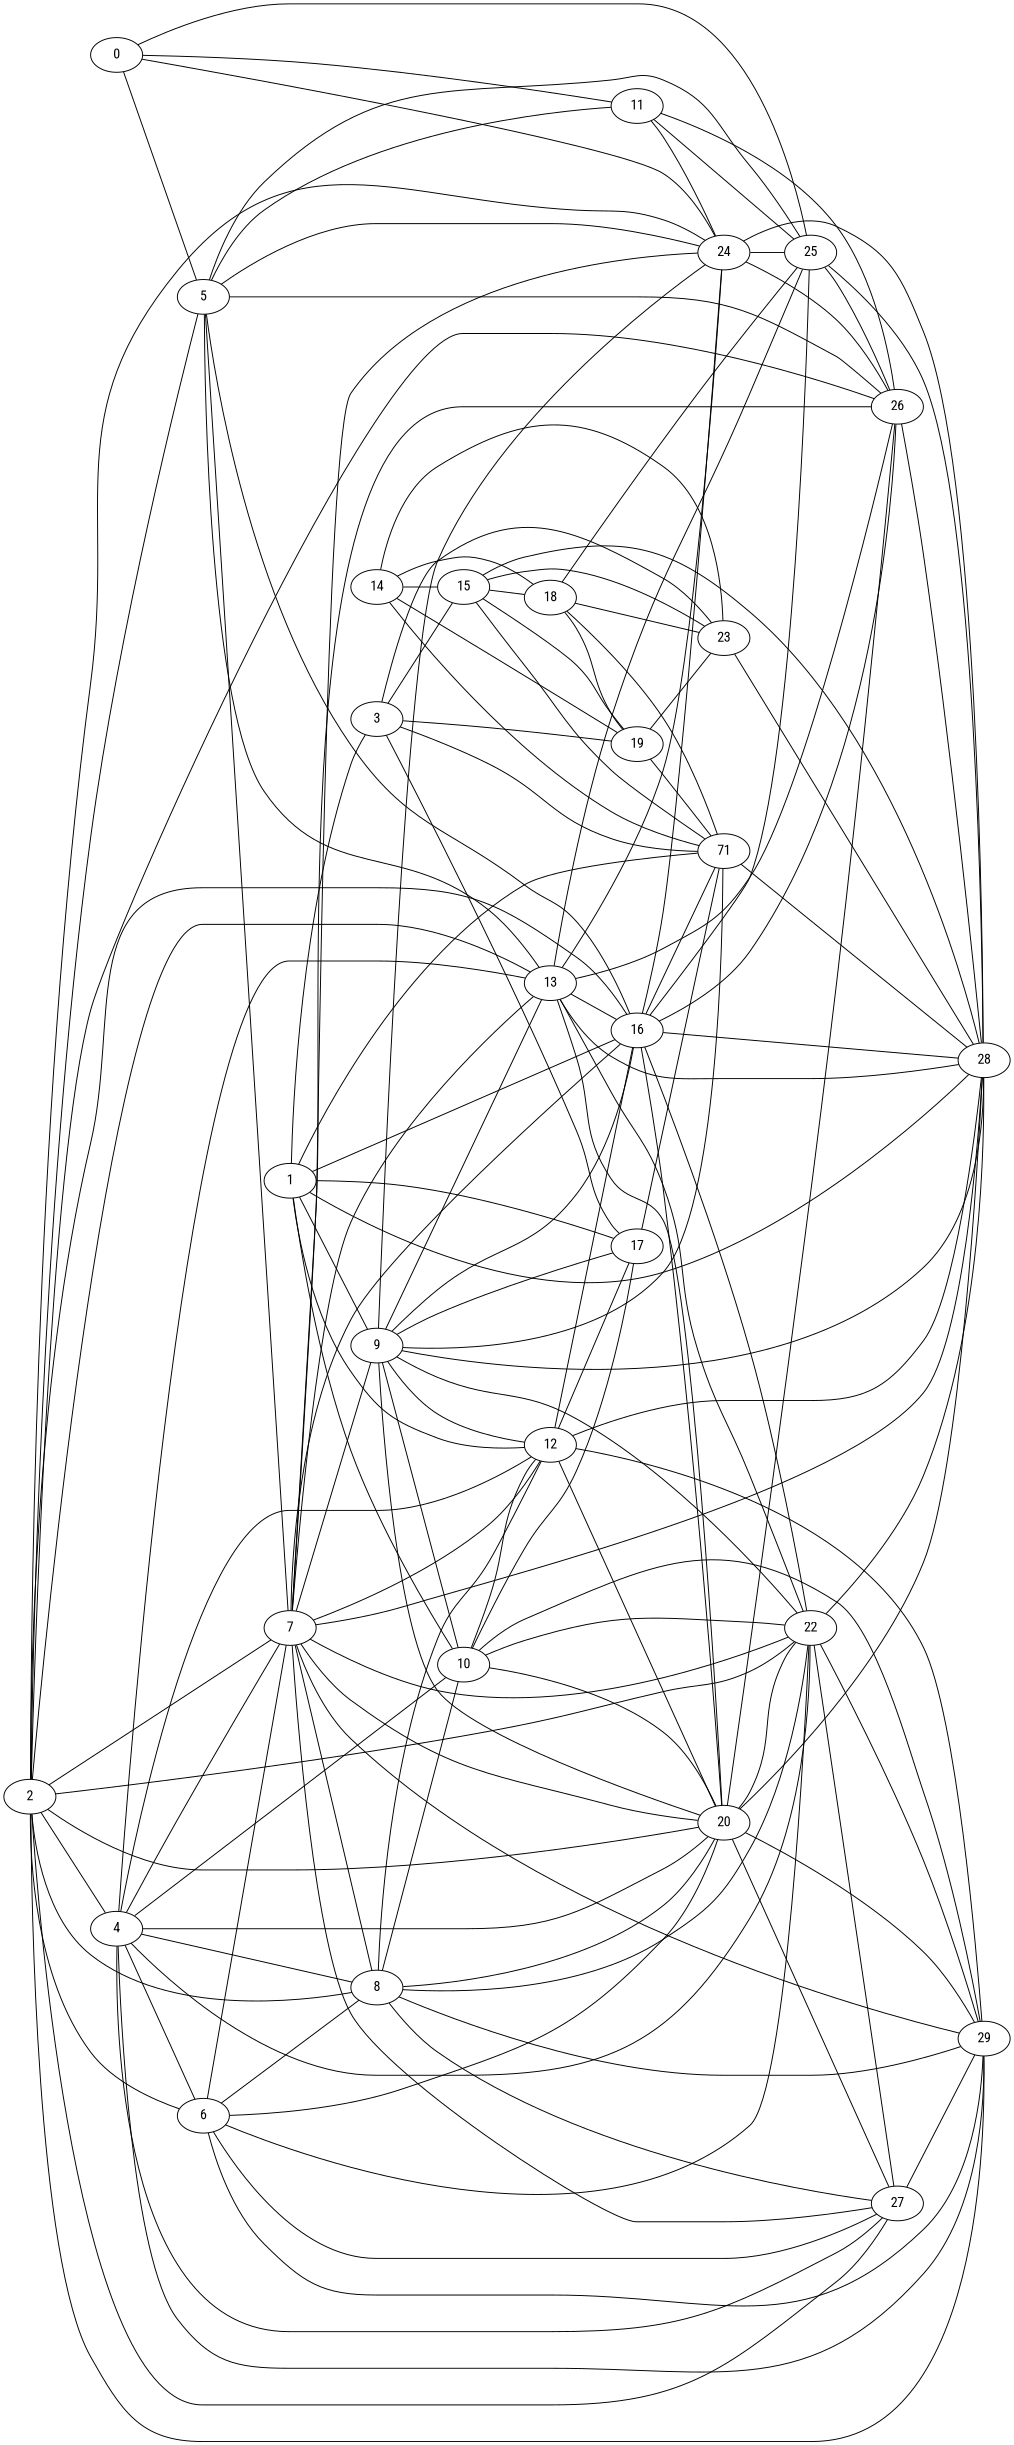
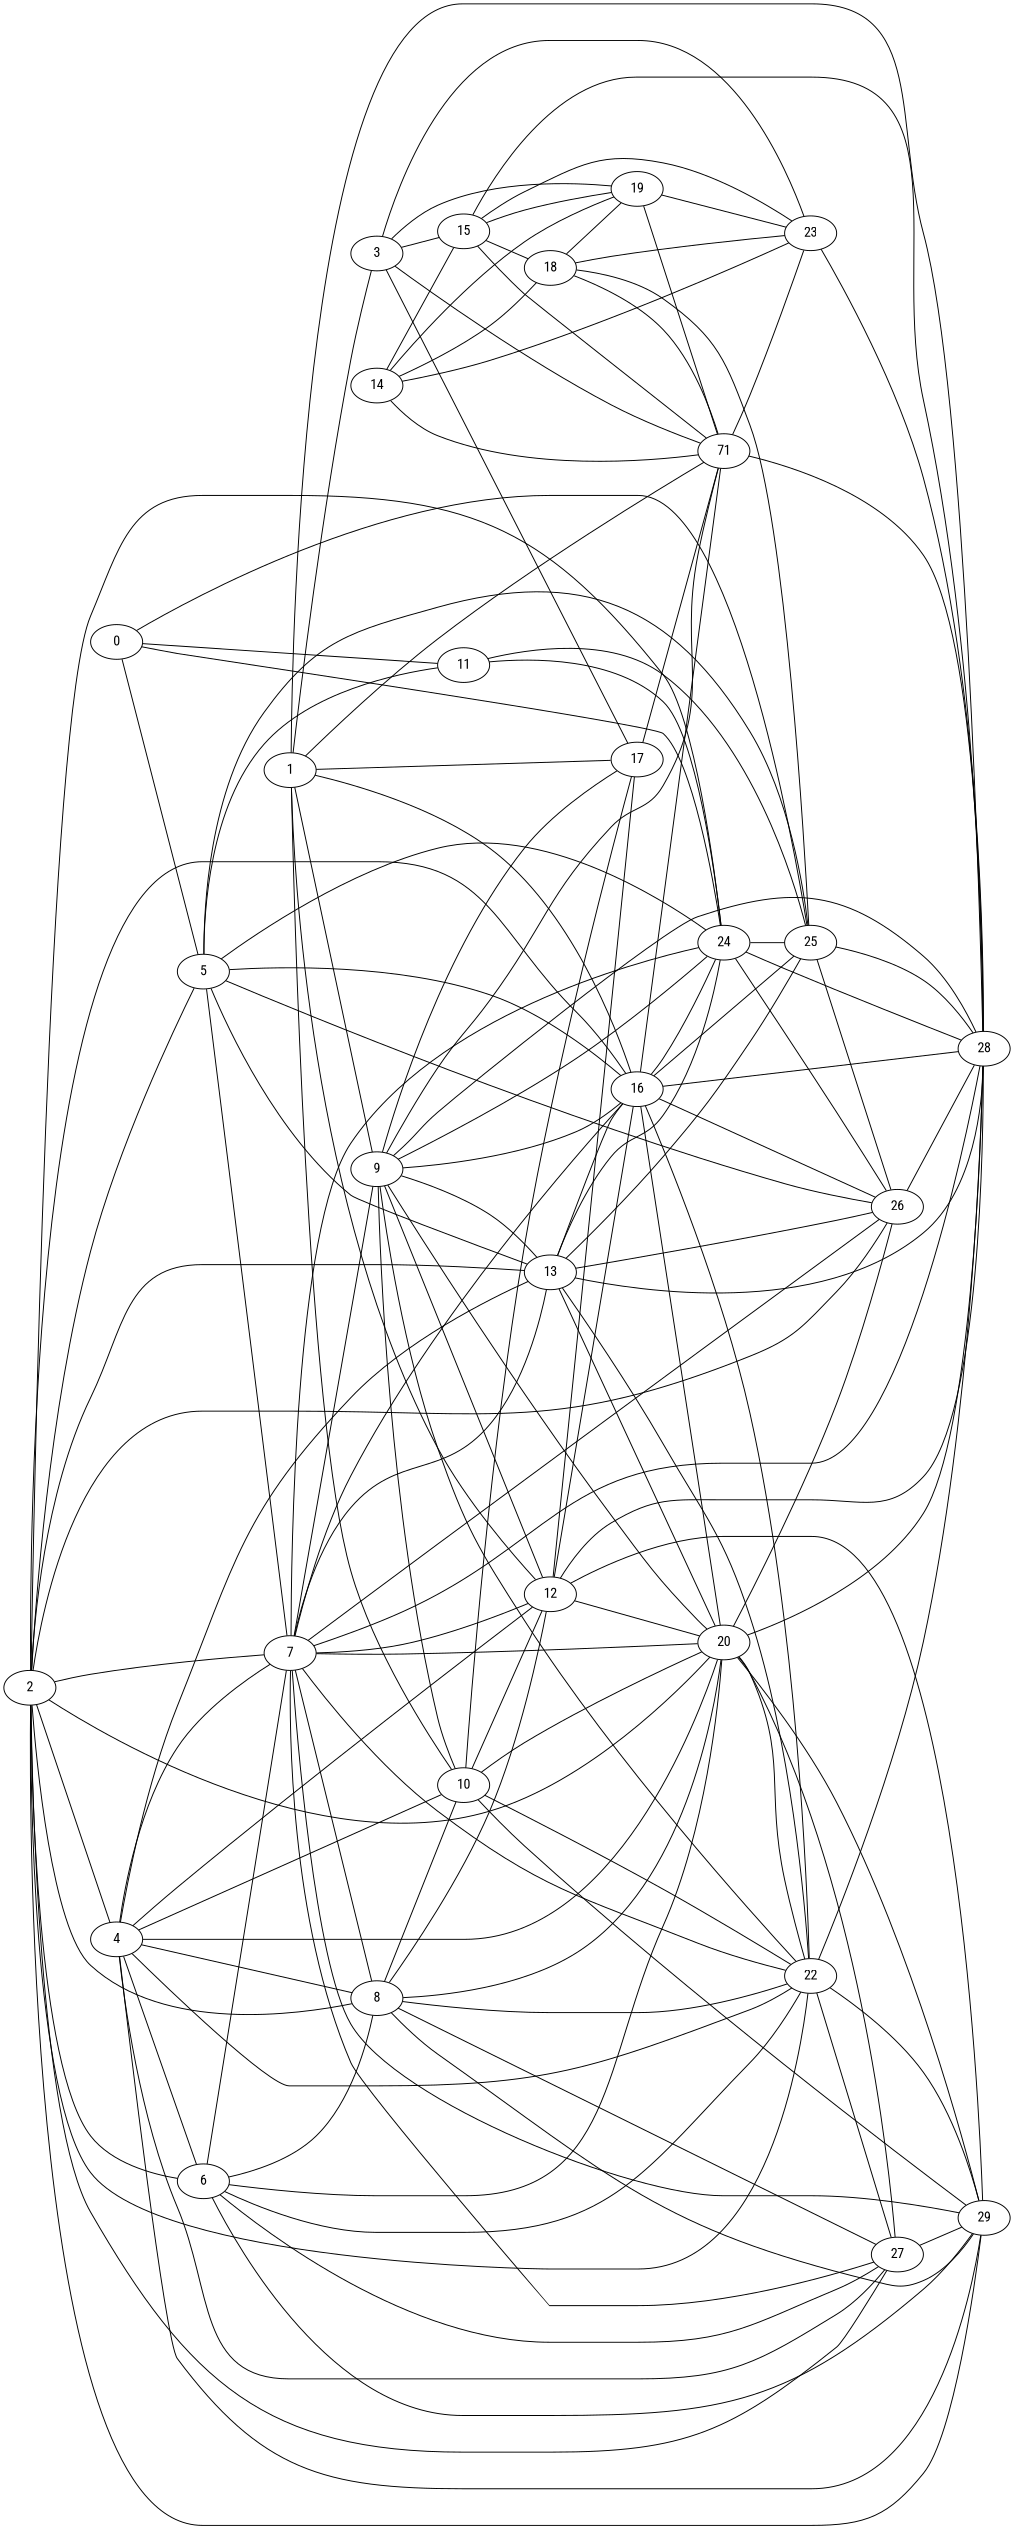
(824, 212) -> none
none -> (770, 343)
